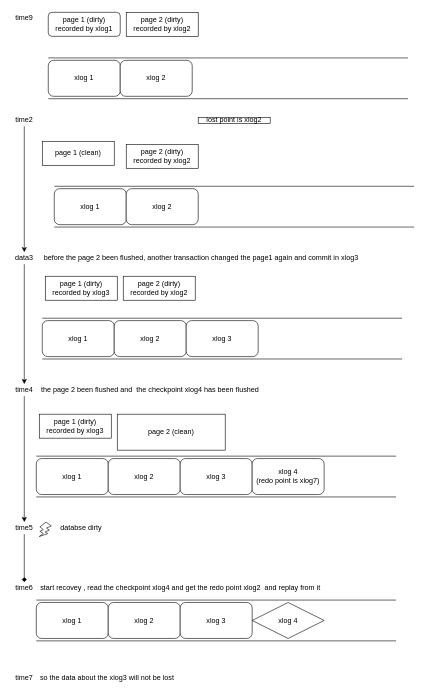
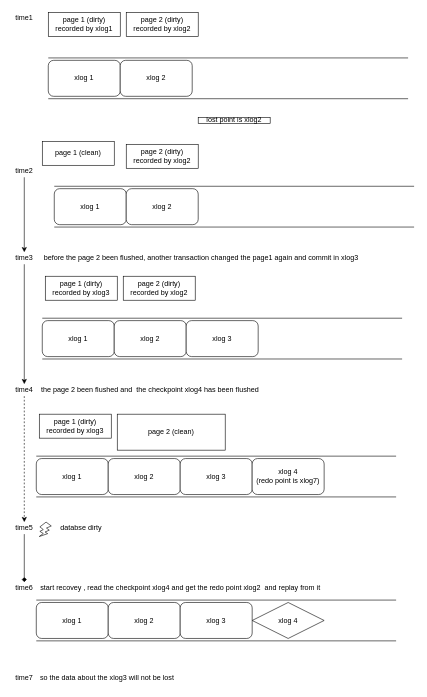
(24, 18) -> (24, 18)
(84, 24) -> (84, 24)
(24, 120) -> (24, 171)
(24, 258) -> (24, 258)
(24, 457) -> (24, 457)
